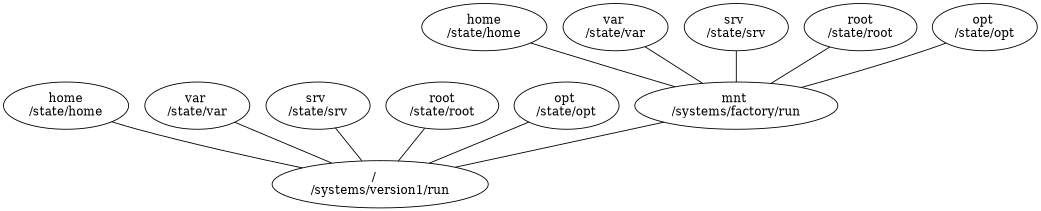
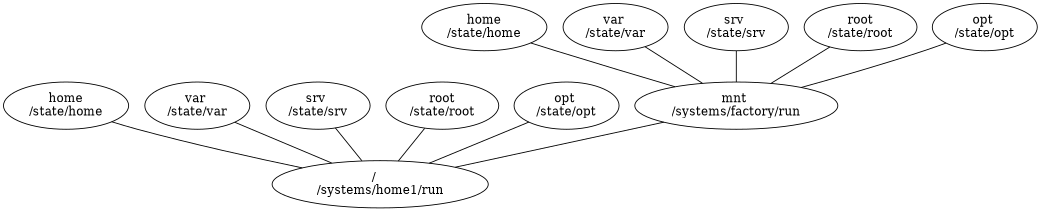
(380, 184) -> (380, 184)
